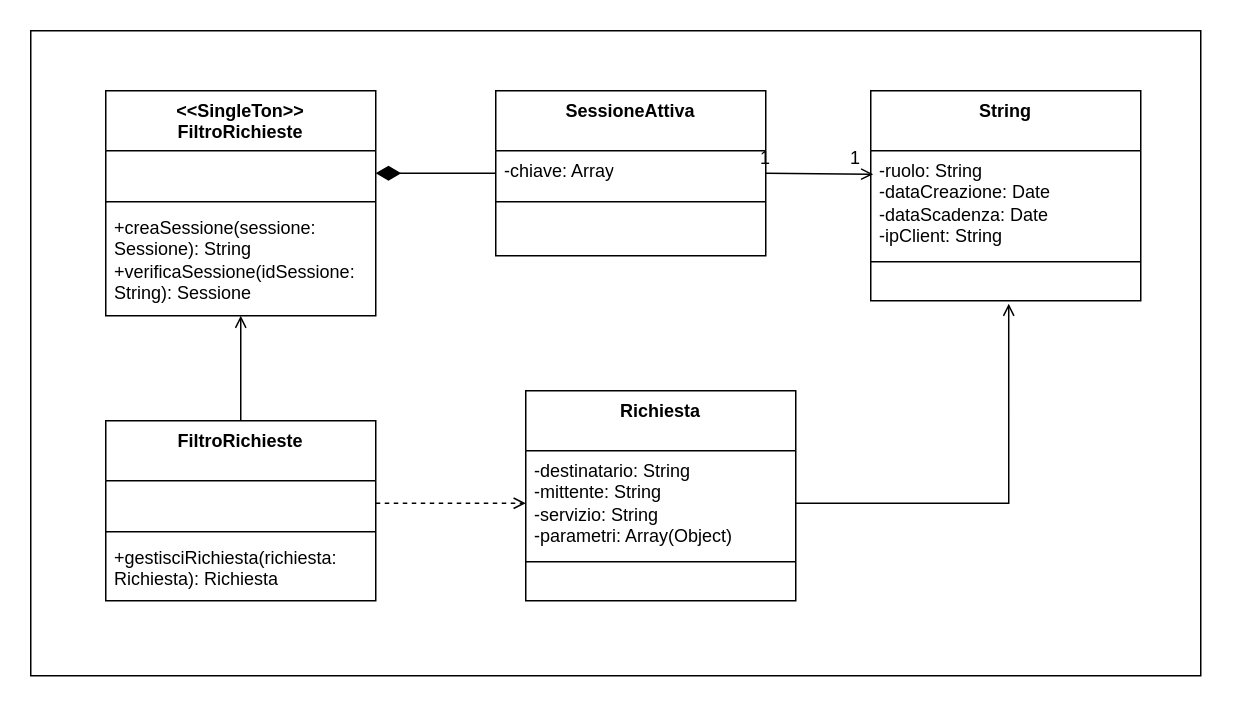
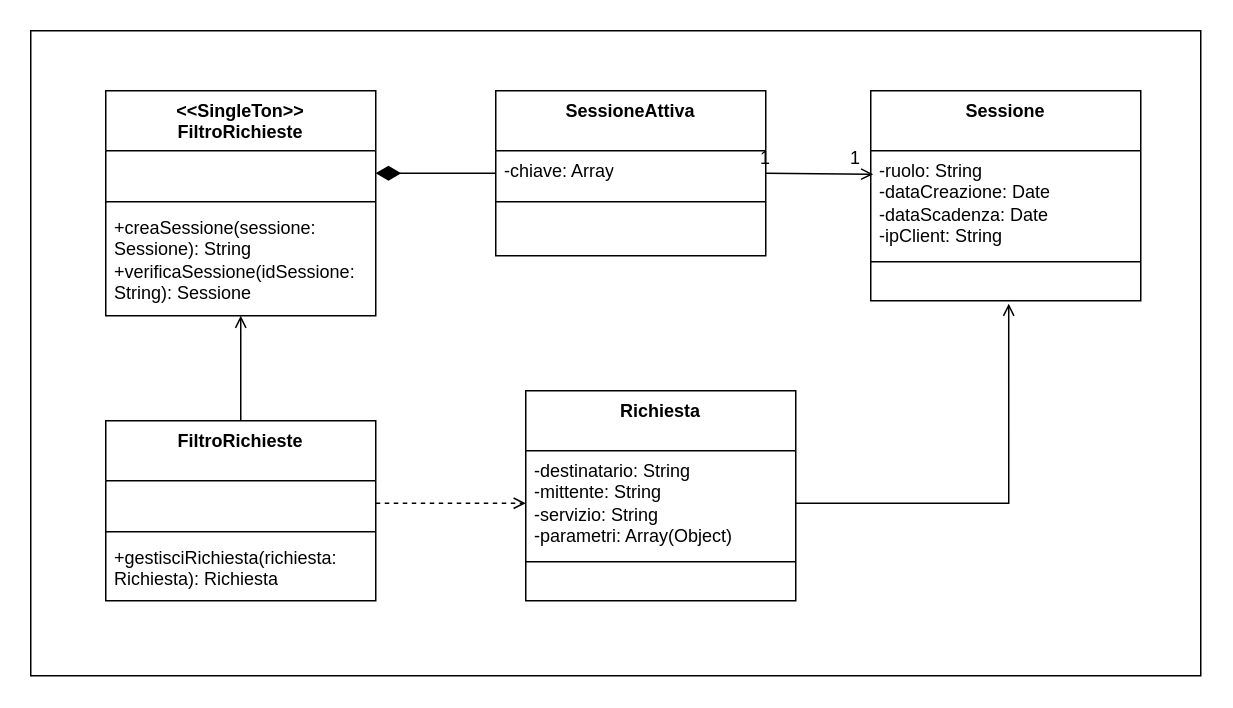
(1006, 112) -> (1006, 112)
